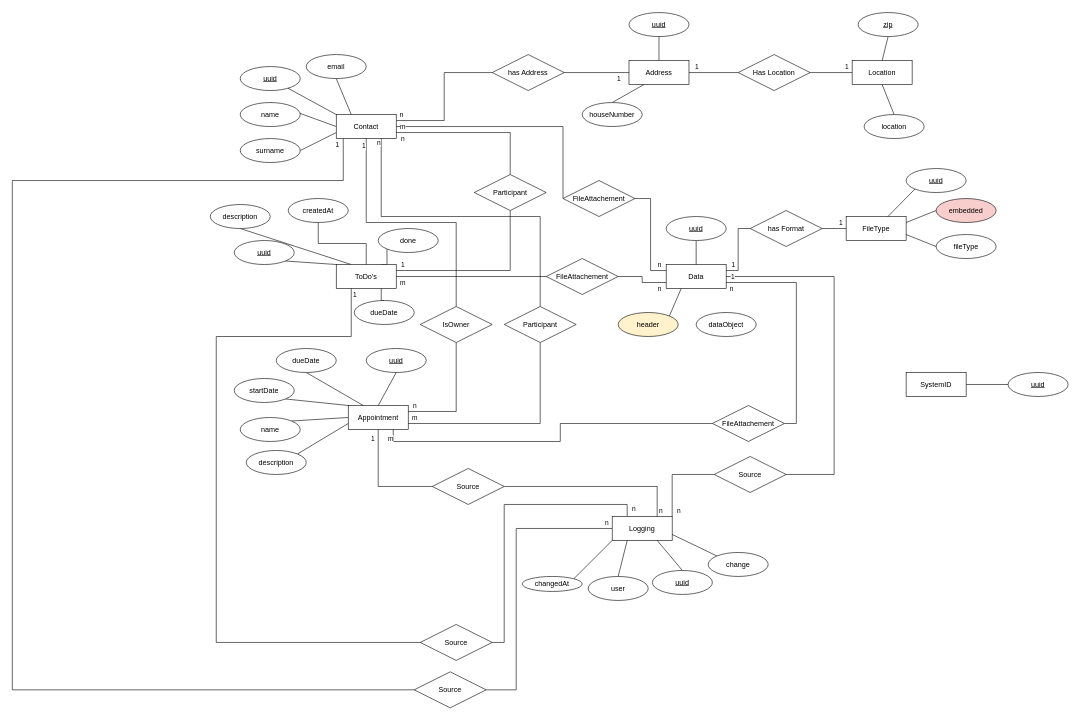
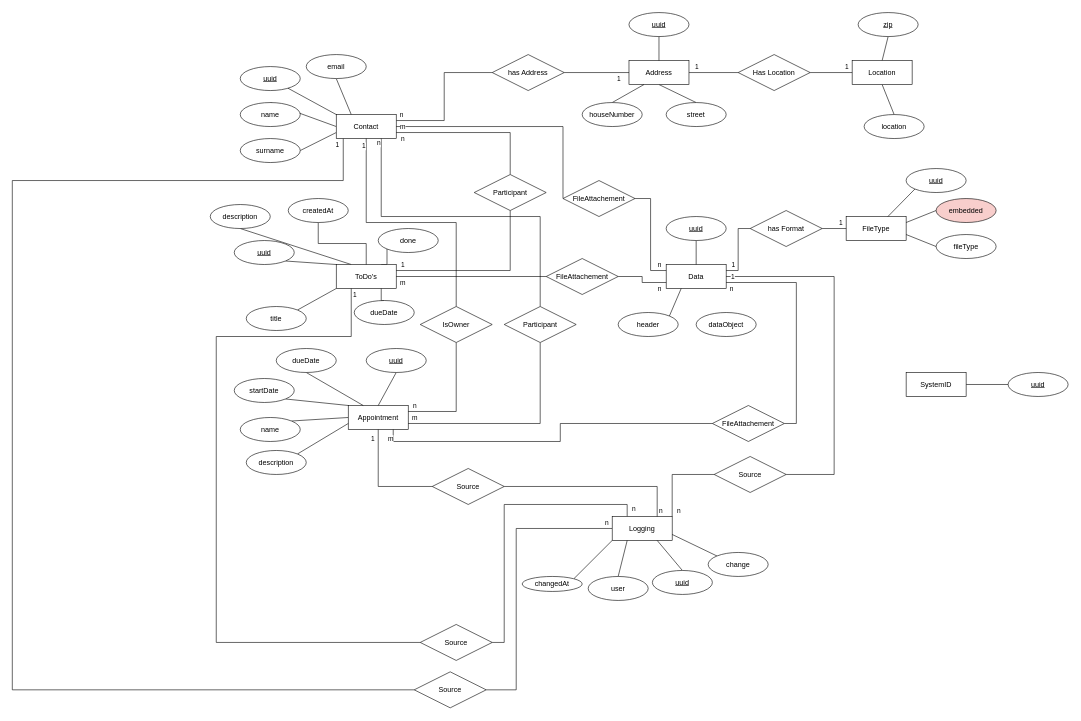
none -> (677, 93)
none -> (696, 114)
none -> (317, 299)
none -> (276, 318)
(648, 324) -> (648, 324)
